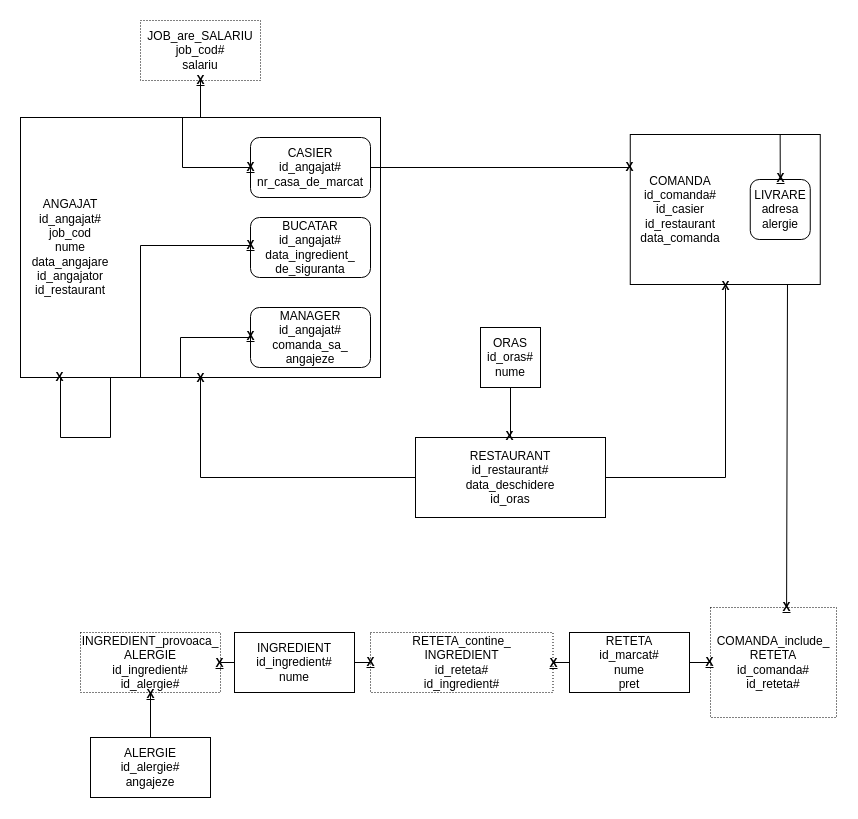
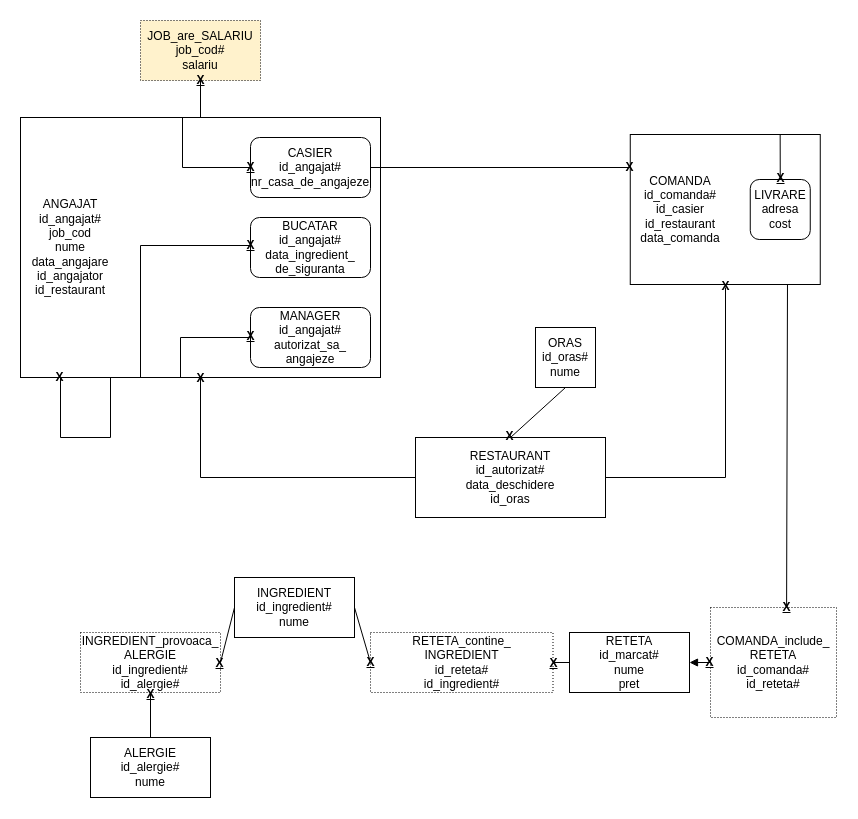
(201, 51) -> (201, 51)
(311, 168) -> (311, 168)
(781, 210) -> (781, 210)
(311, 338) -> (311, 338)
(511, 358) -> (566, 358)
(511, 478) -> (511, 478)
(295, 663) -> (295, 608)
(695, 663) -> (699, 663)
(151, 768) -> (151, 768)
